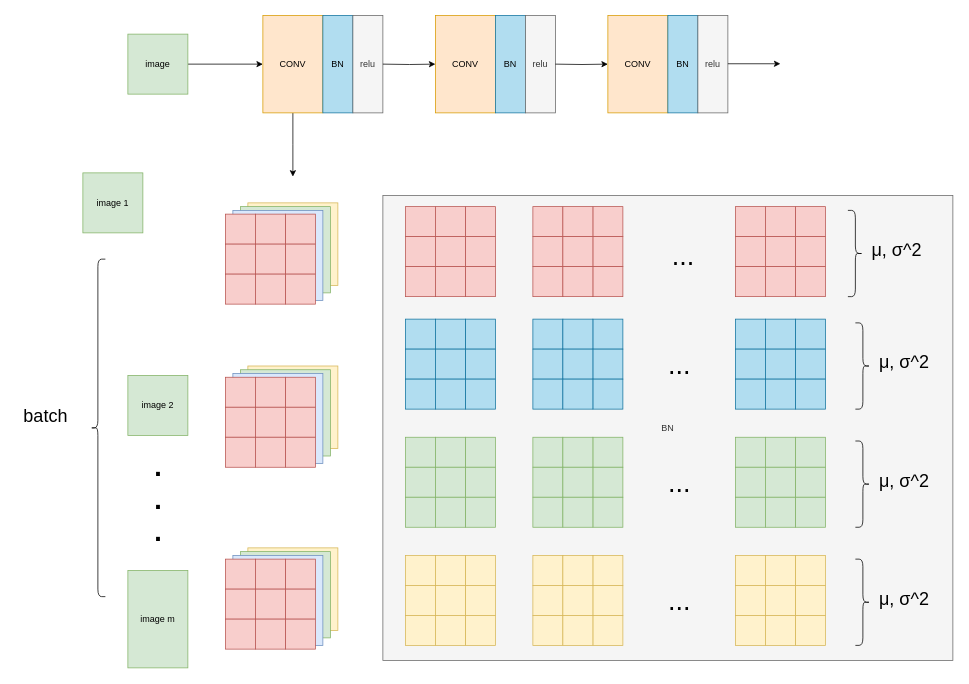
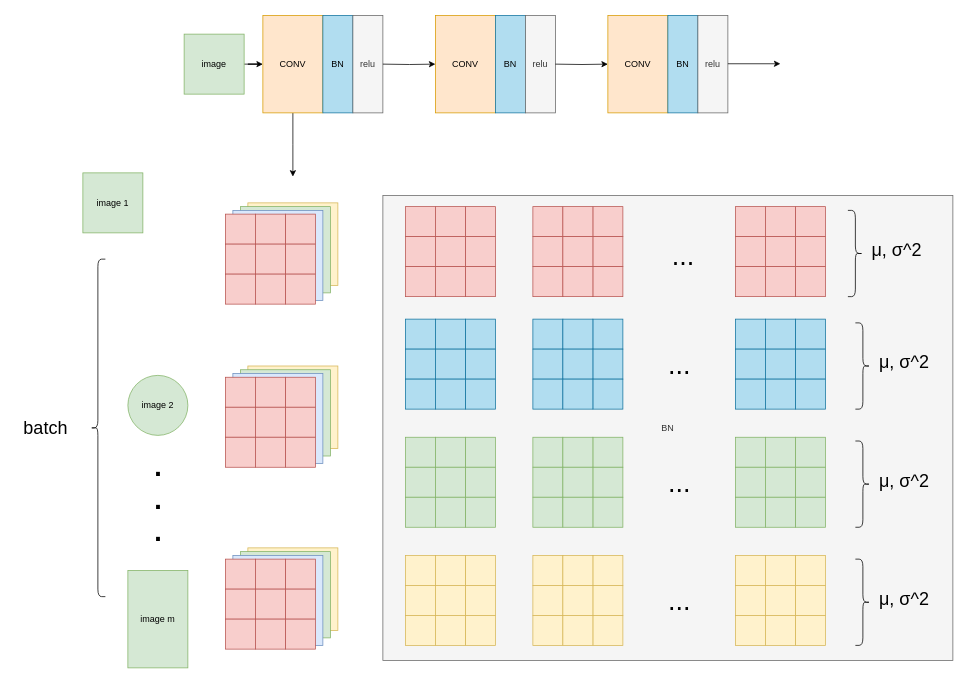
(158, 64) -> (214, 64)
(158, 405) -> (158, 405)
(45, 413) -> (45, 424)
